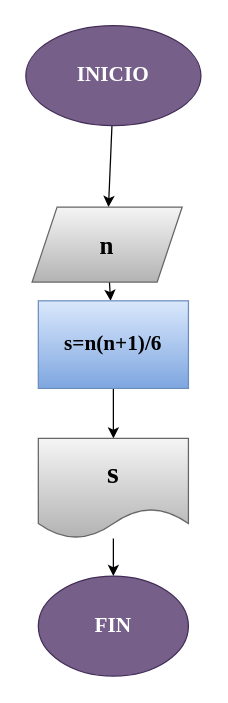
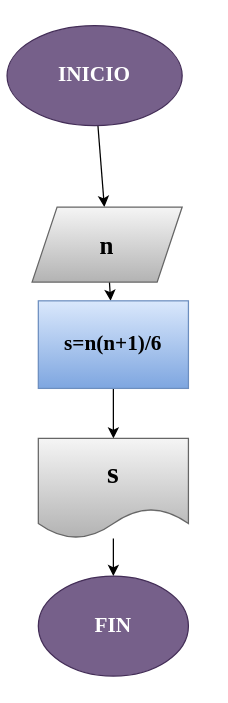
(113, 76) -> (94, 76)
